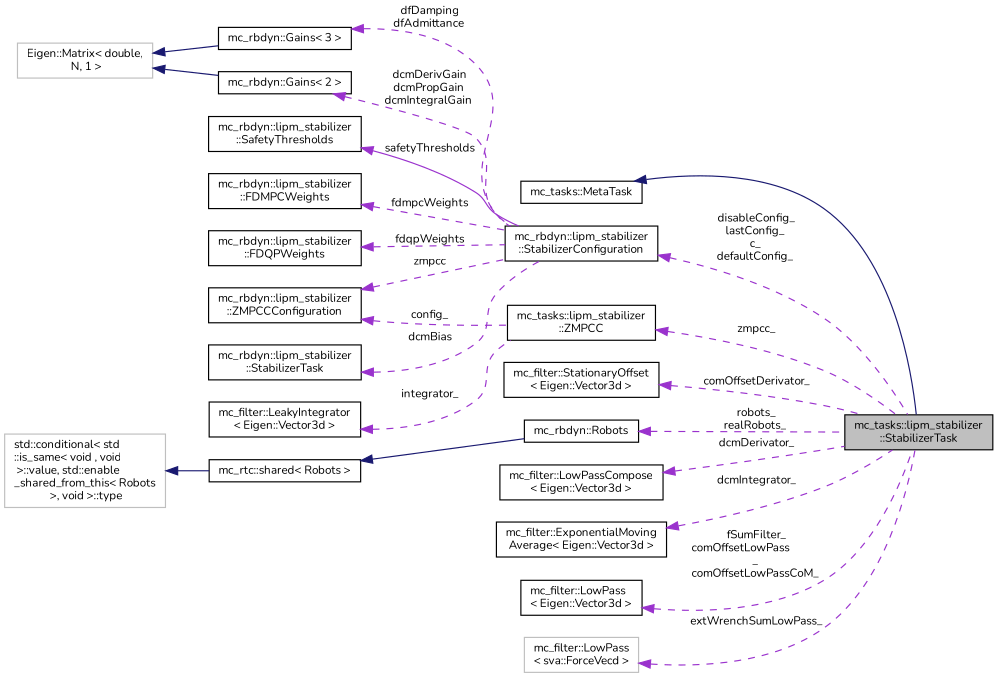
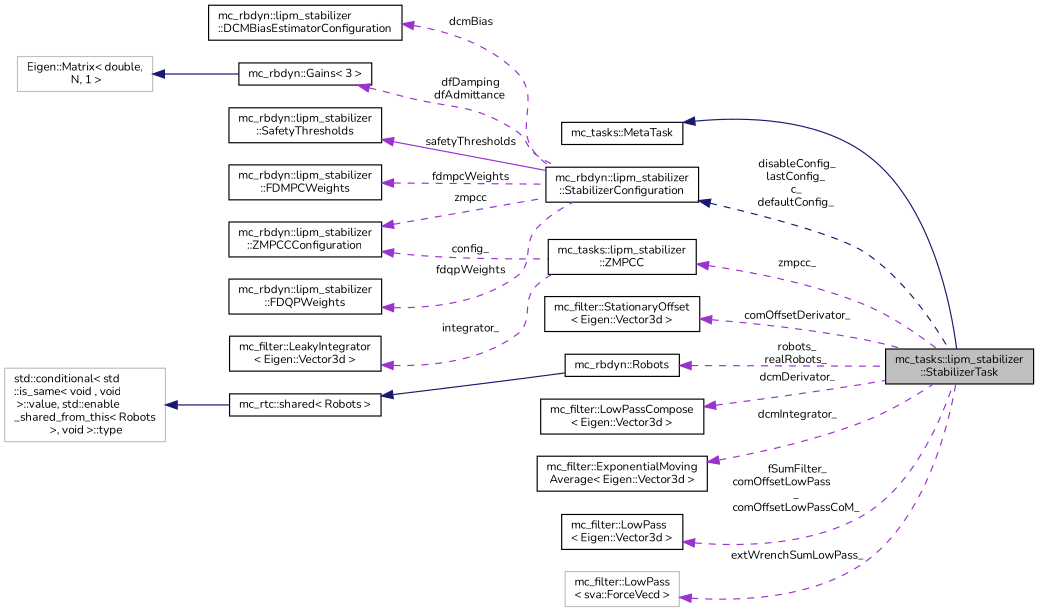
(285, 83) -> none
(808, 308) -> (850, 245)
(285, 362) -> (305, 23)
